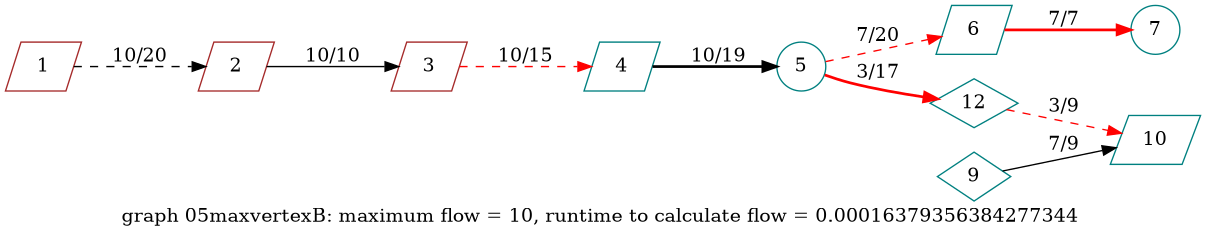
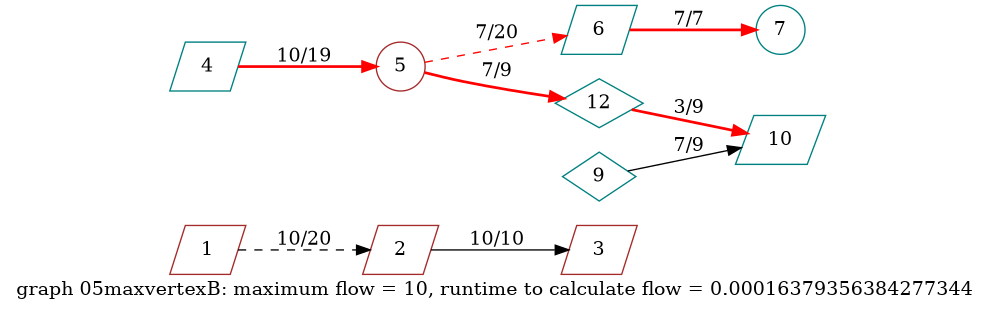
(518, 67) -> none
(708, 67) -> (300, 67)
(801, 67) -> (401, 67)
(878, 73) -> (497, 71)
(1057, 120) -> (682, 120)
